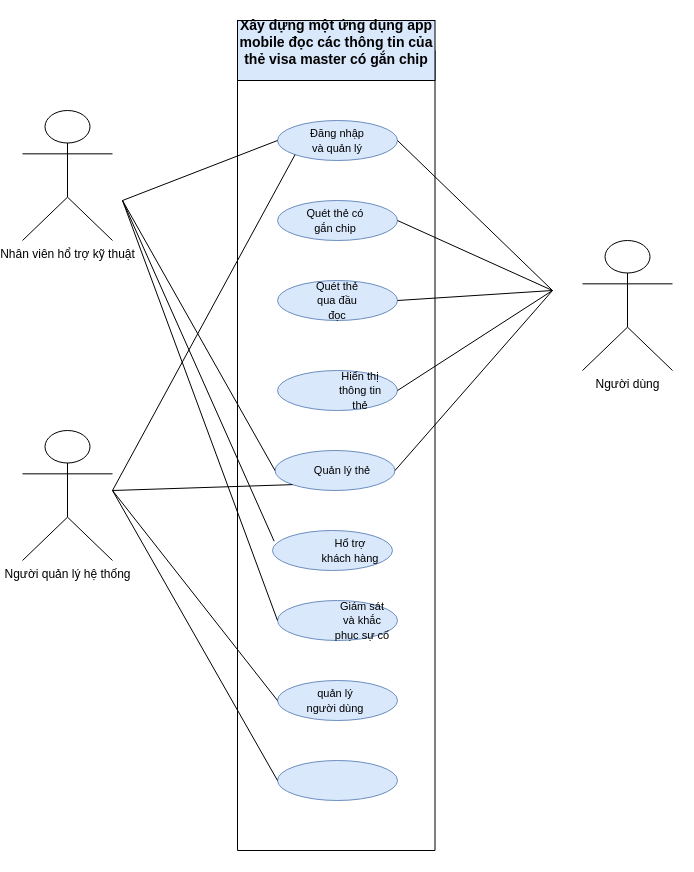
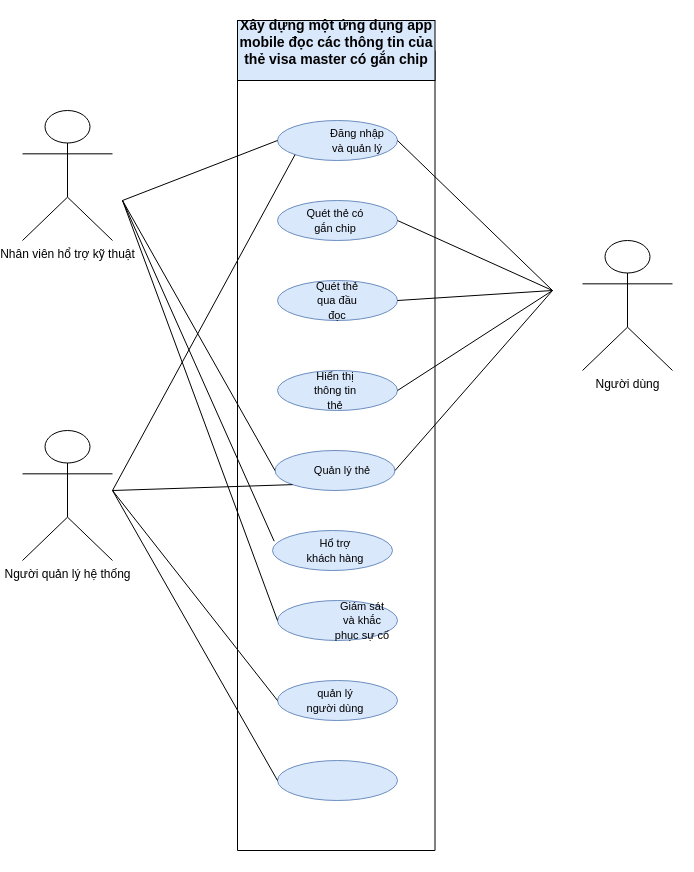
(338, 141) -> (358, 141)
(360, 391) -> (335, 391)
(350, 551) -> (335, 551)
